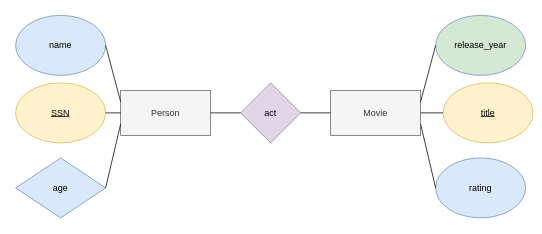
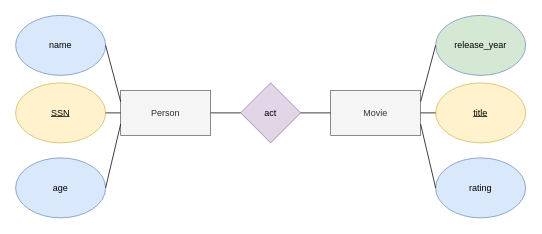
(488, 113) -> (480, 113)
(60, 188) -> (60, 188)
